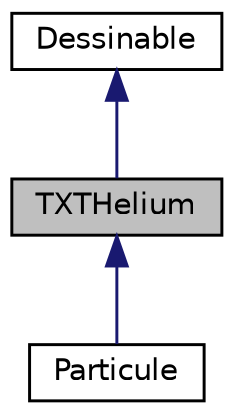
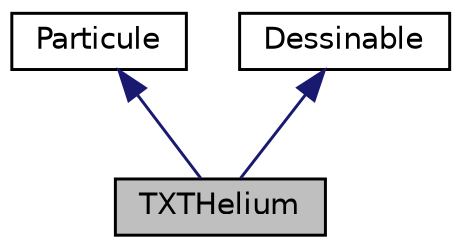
(117, 305) -> (169, 137)
